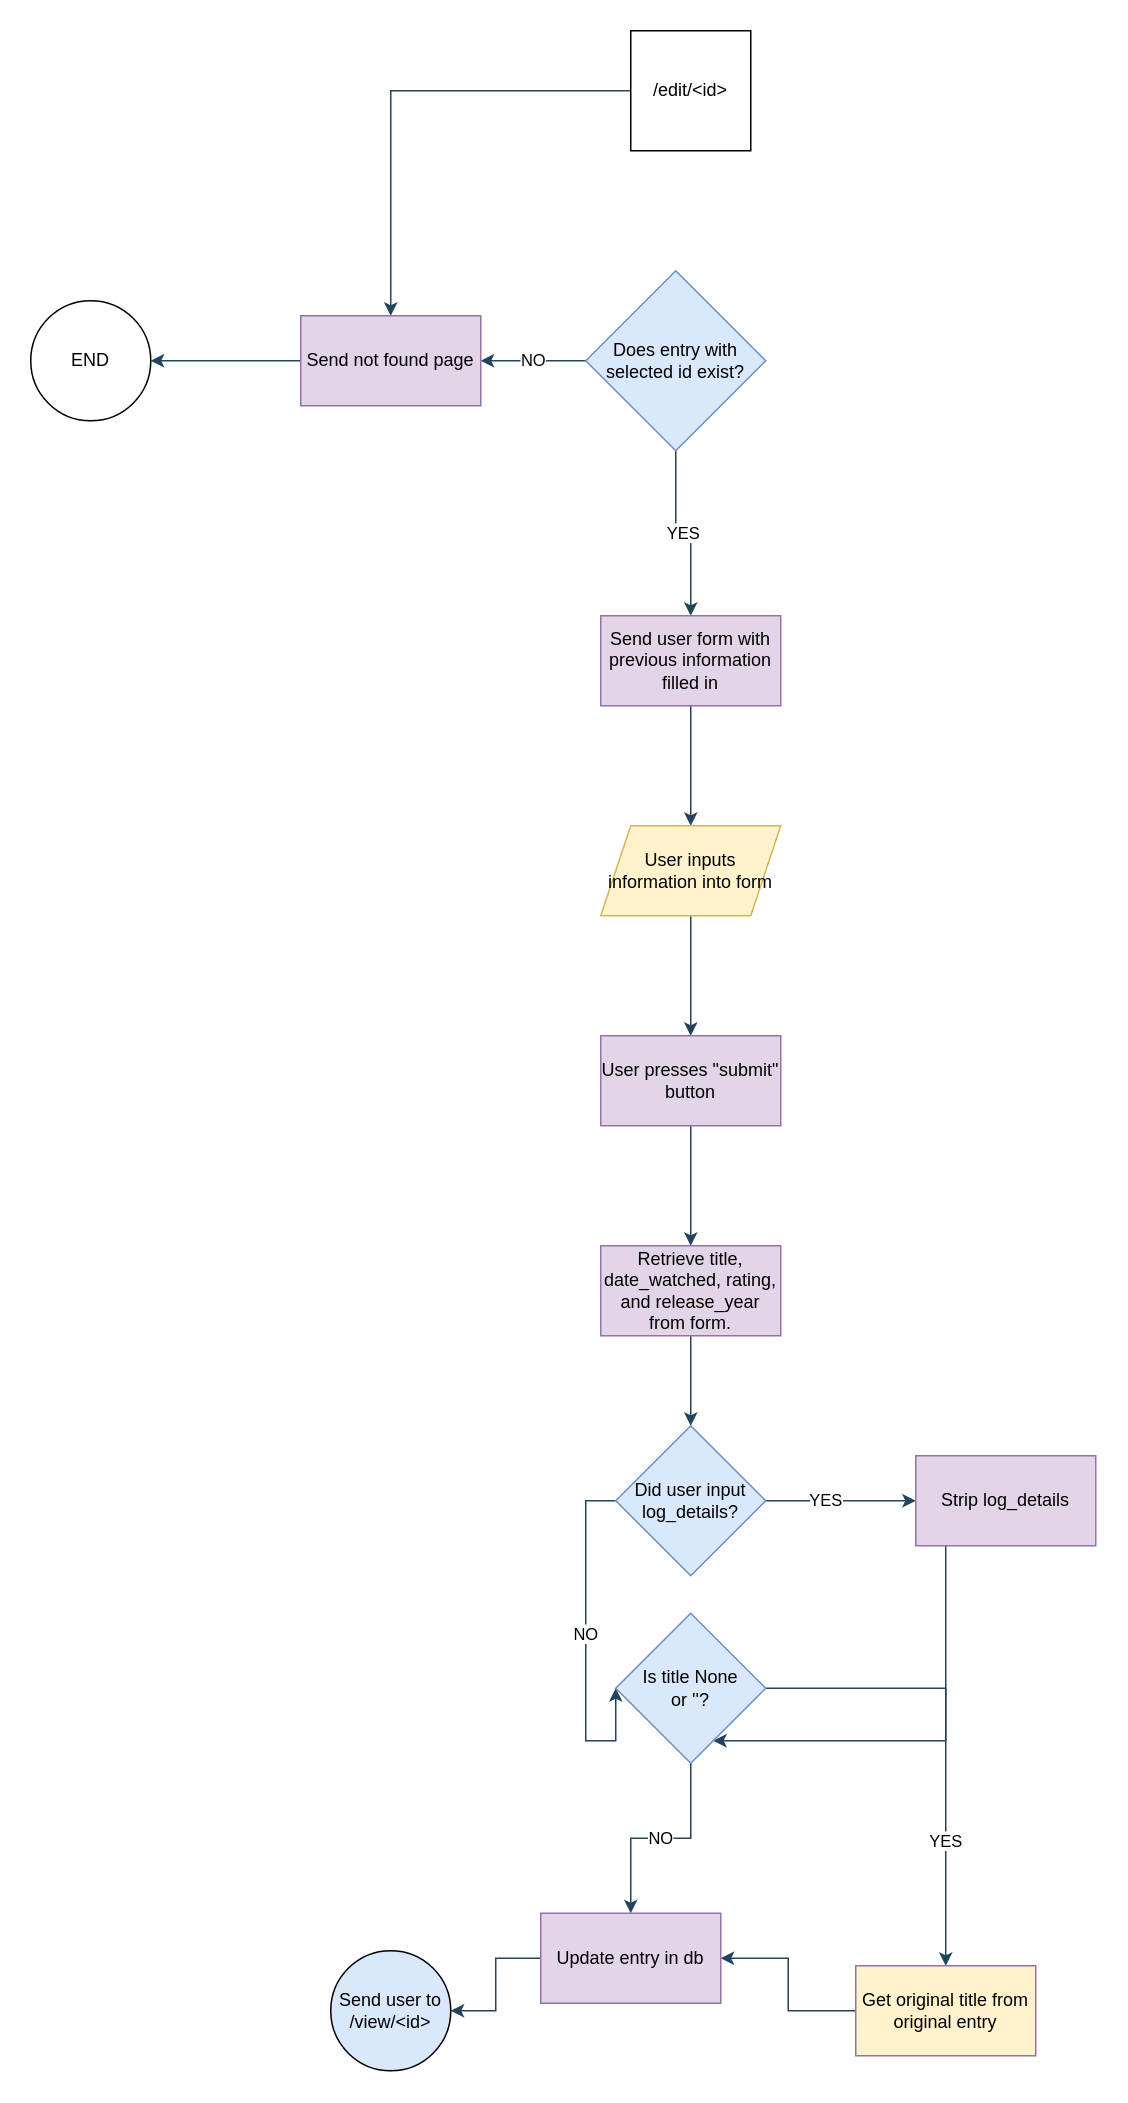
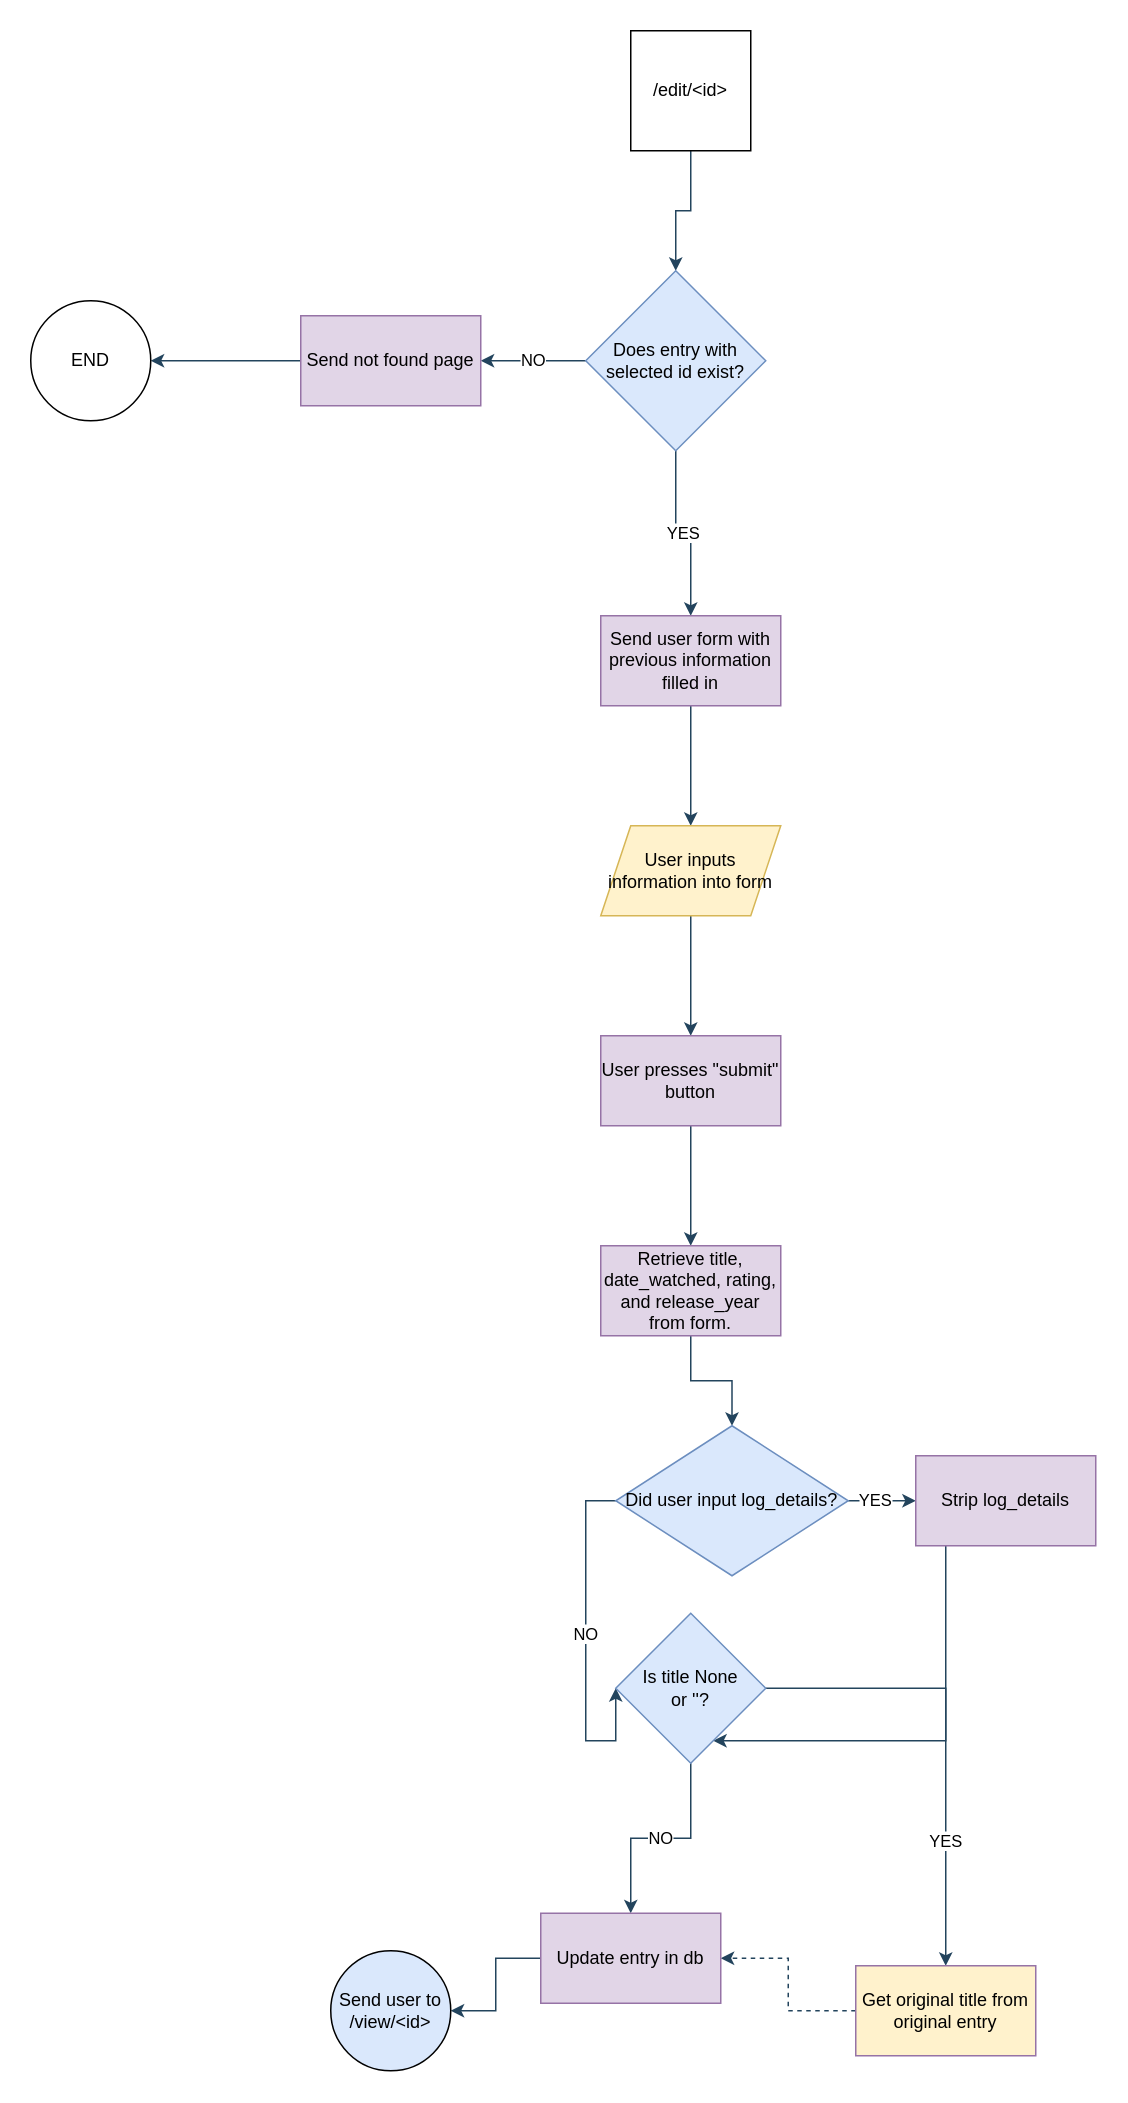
(404, 91) -> (689, 211)
(691, 1501) -> (732, 1501)
(788, 1988) -> (788, 1988)
